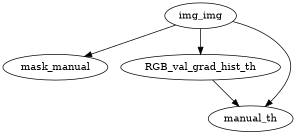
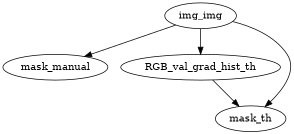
(251, 119) -> (251, 119)
